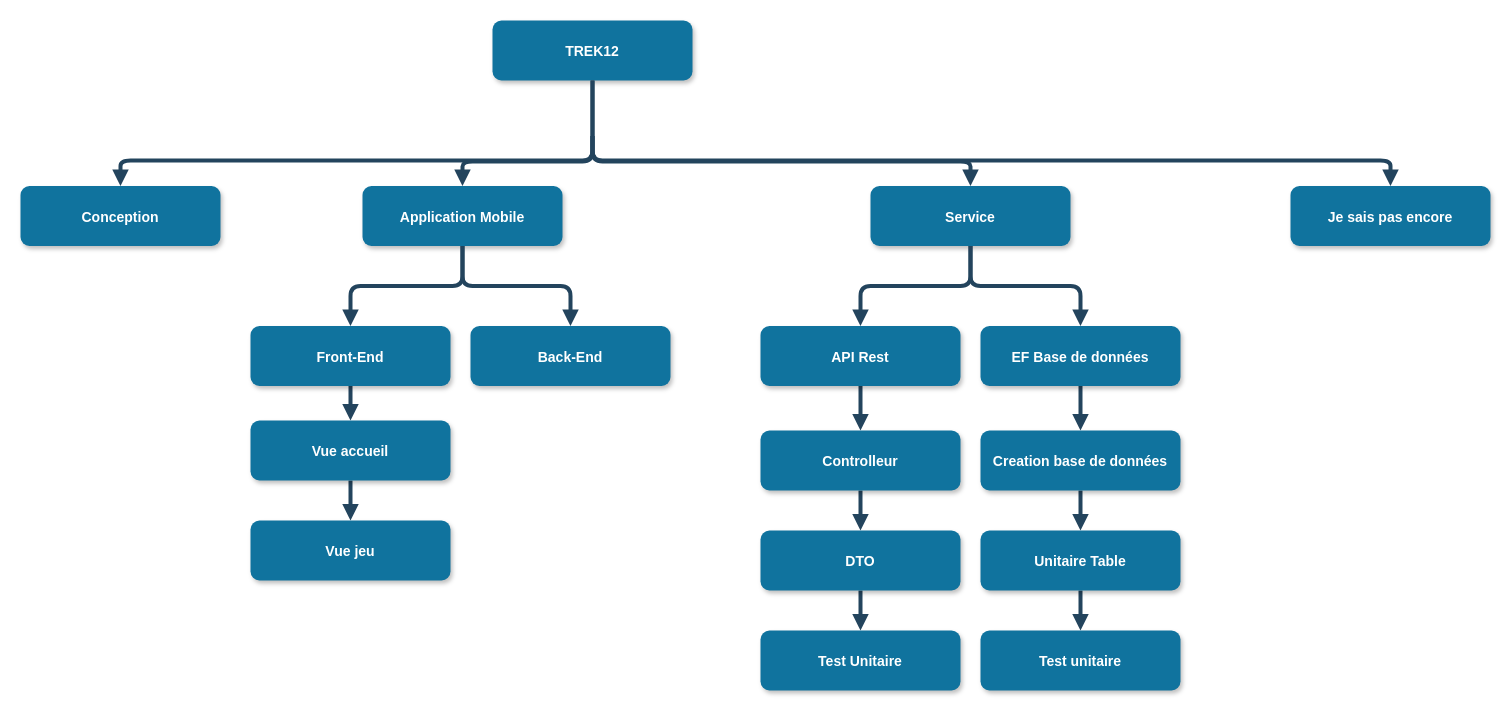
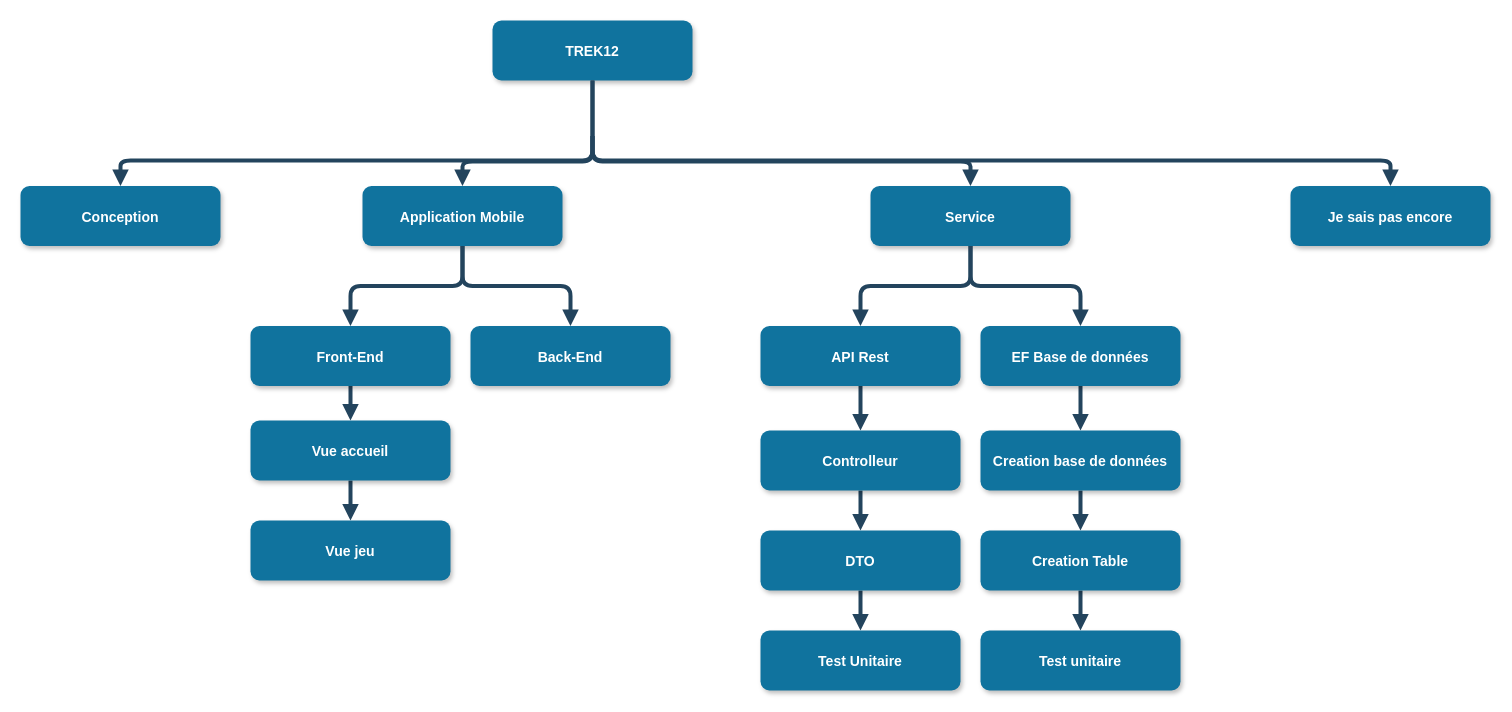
(1080, 561) -> (1080, 561)
